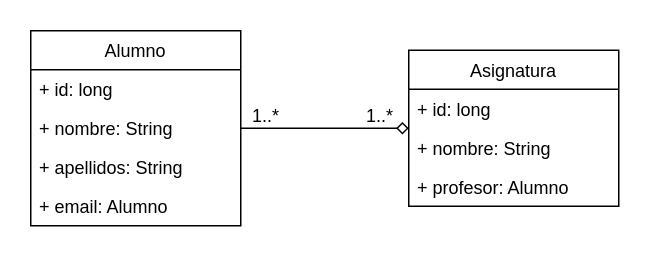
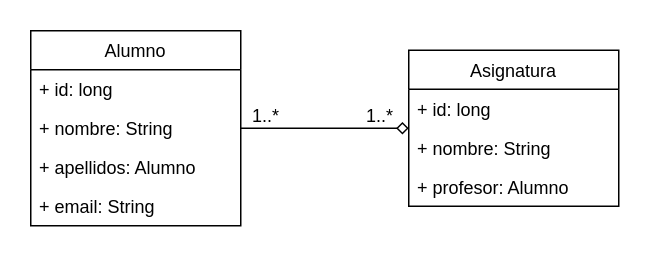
(118, 168) -> (118, 168)
(101, 207) -> (101, 207)
